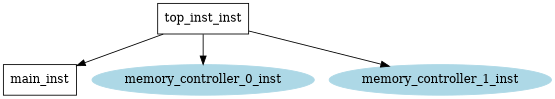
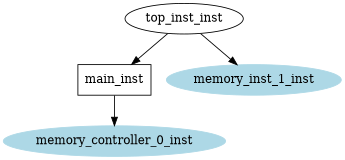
(203, 19) -> (184, 19)
(203, 45) -> (114, 106)
(440, 80) -> (254, 80)
